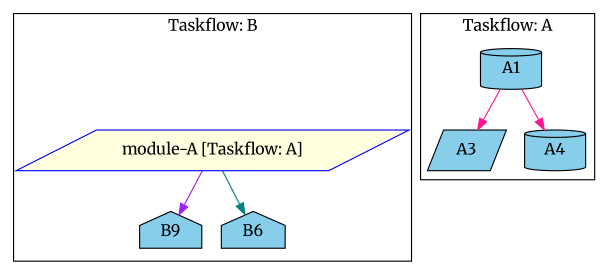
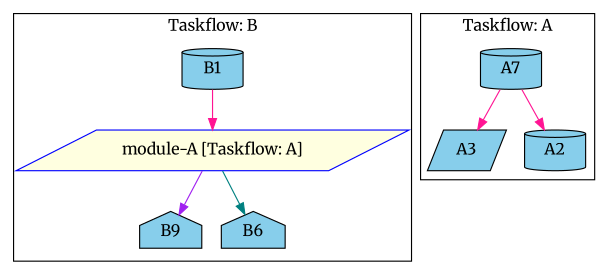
none -> (213, 69)
(511, 69) -> (511, 69)
(555, 150) -> (555, 150)
